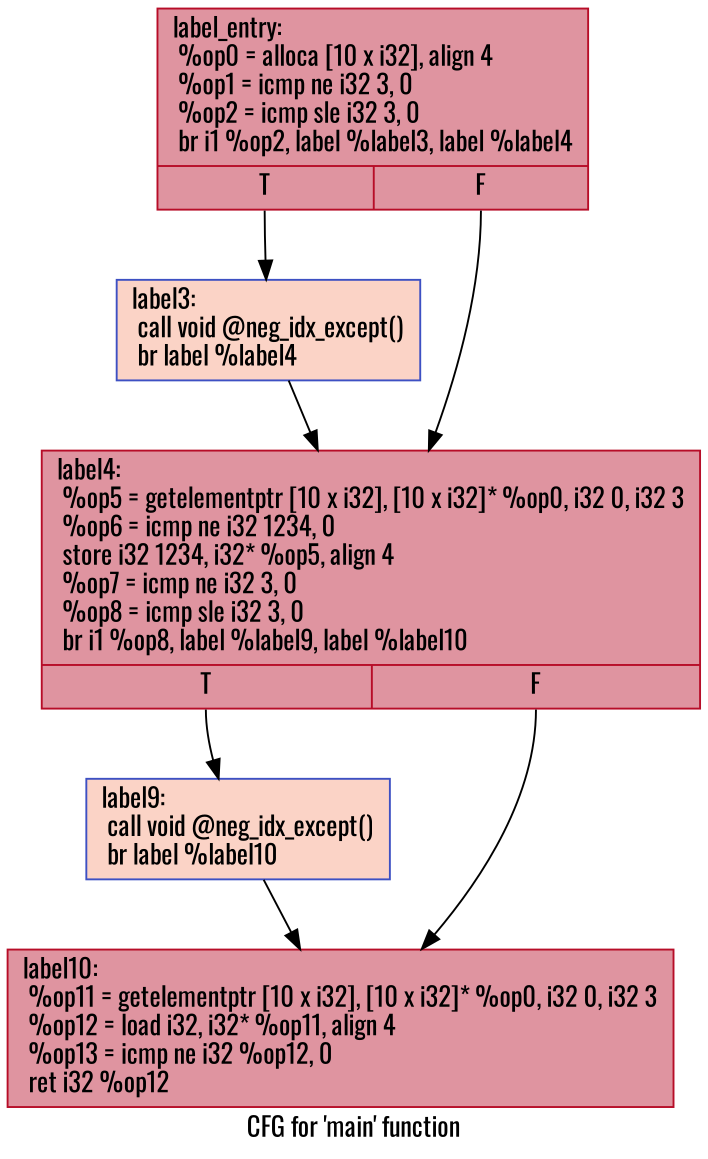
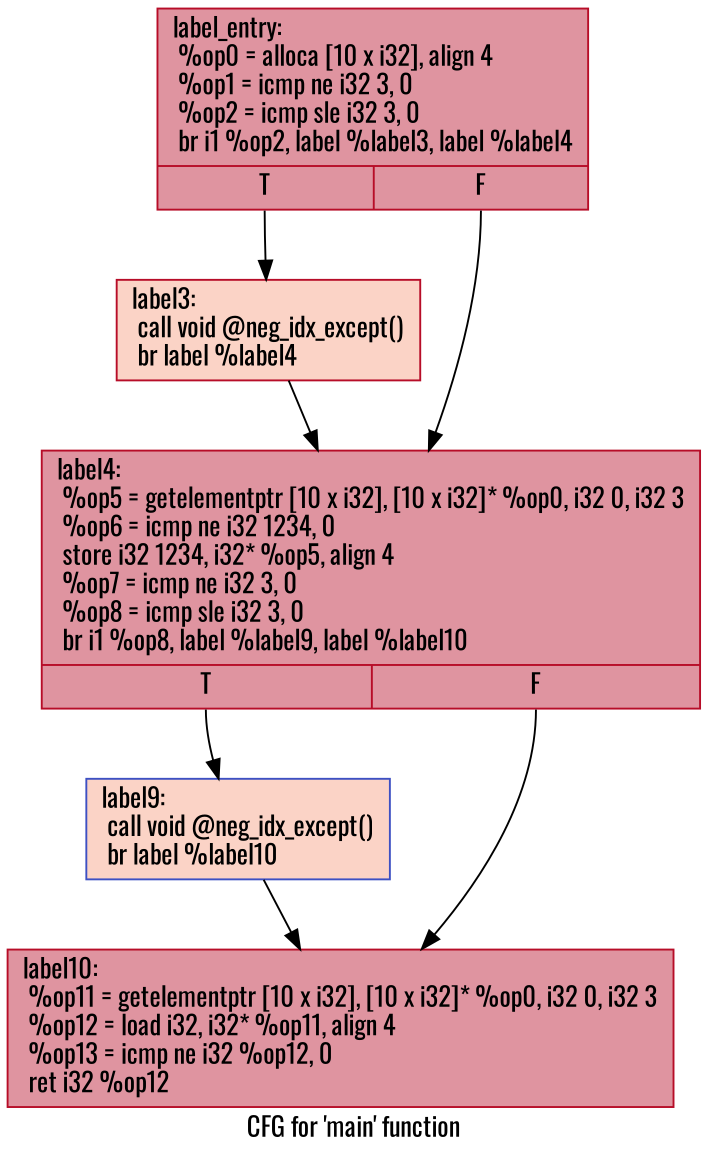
(268, 330) -> (268, 330)
